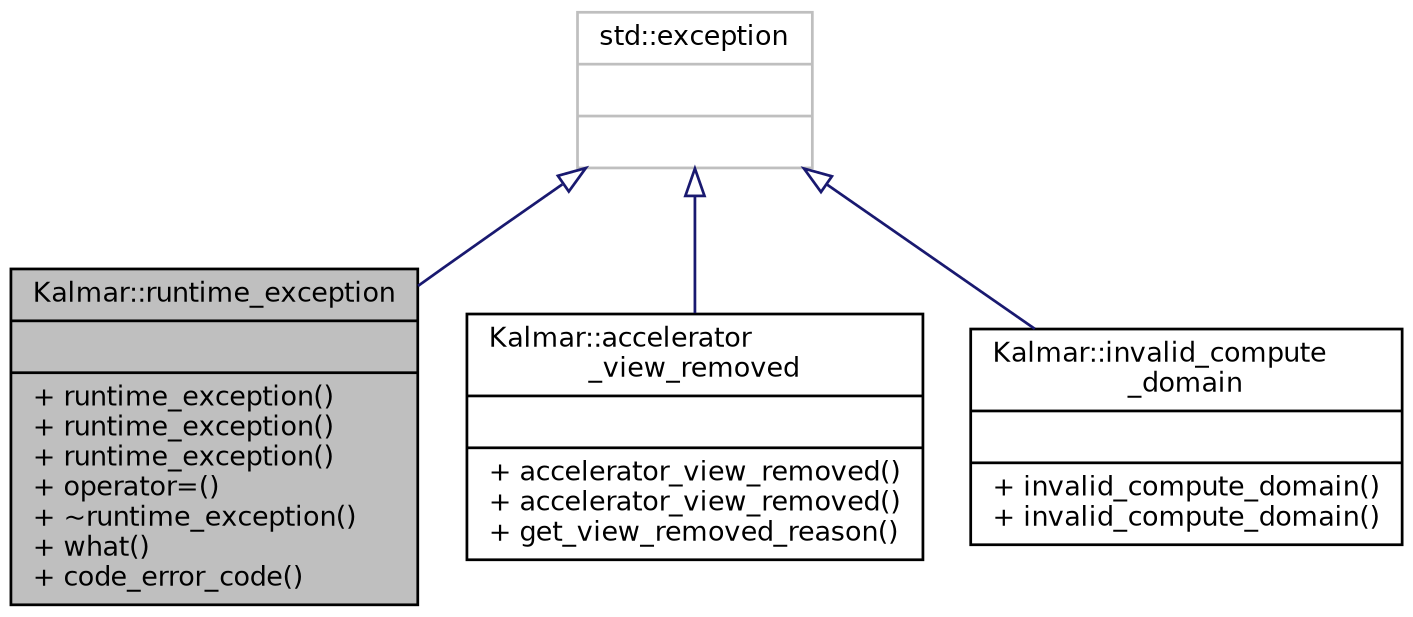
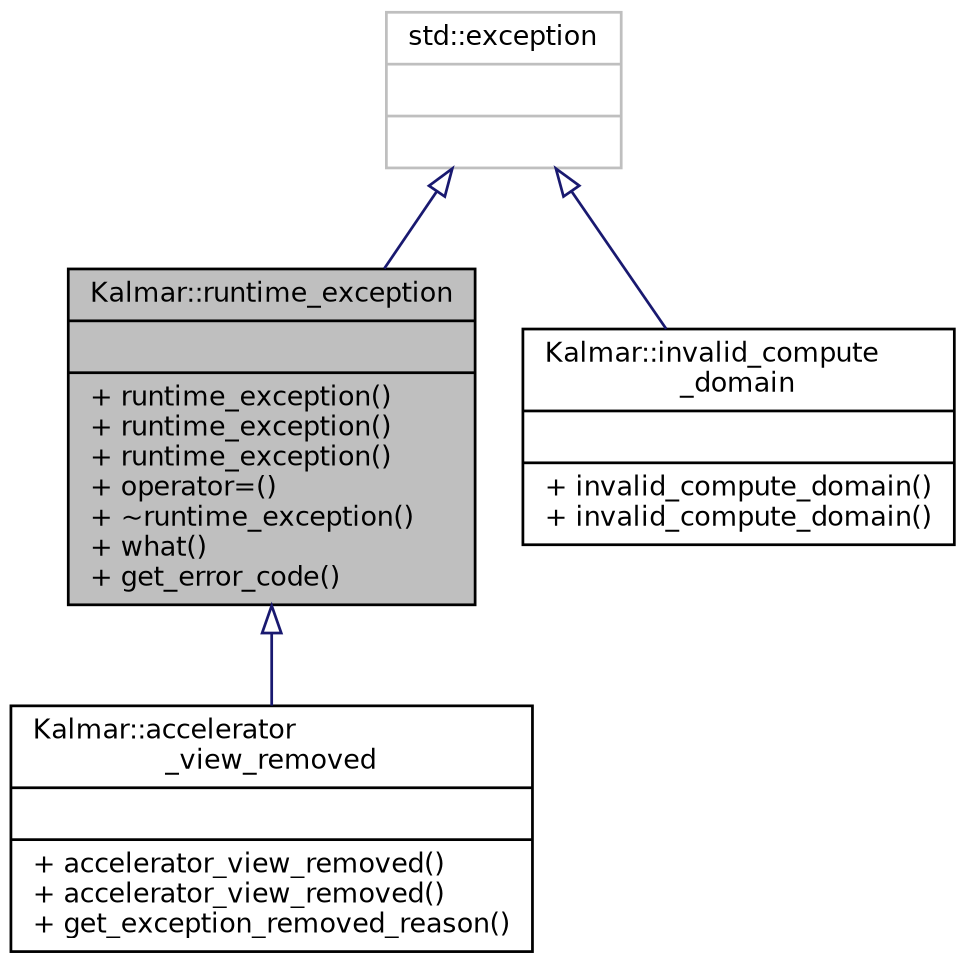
(695, 255) -> (272, 669)
(695, 532) -> (272, 924)
(169, 578) -> (216, 578)
